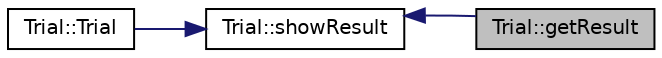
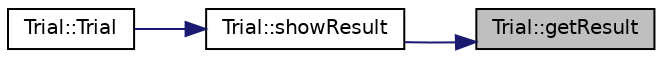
(451, 16) -> (430, 43)
